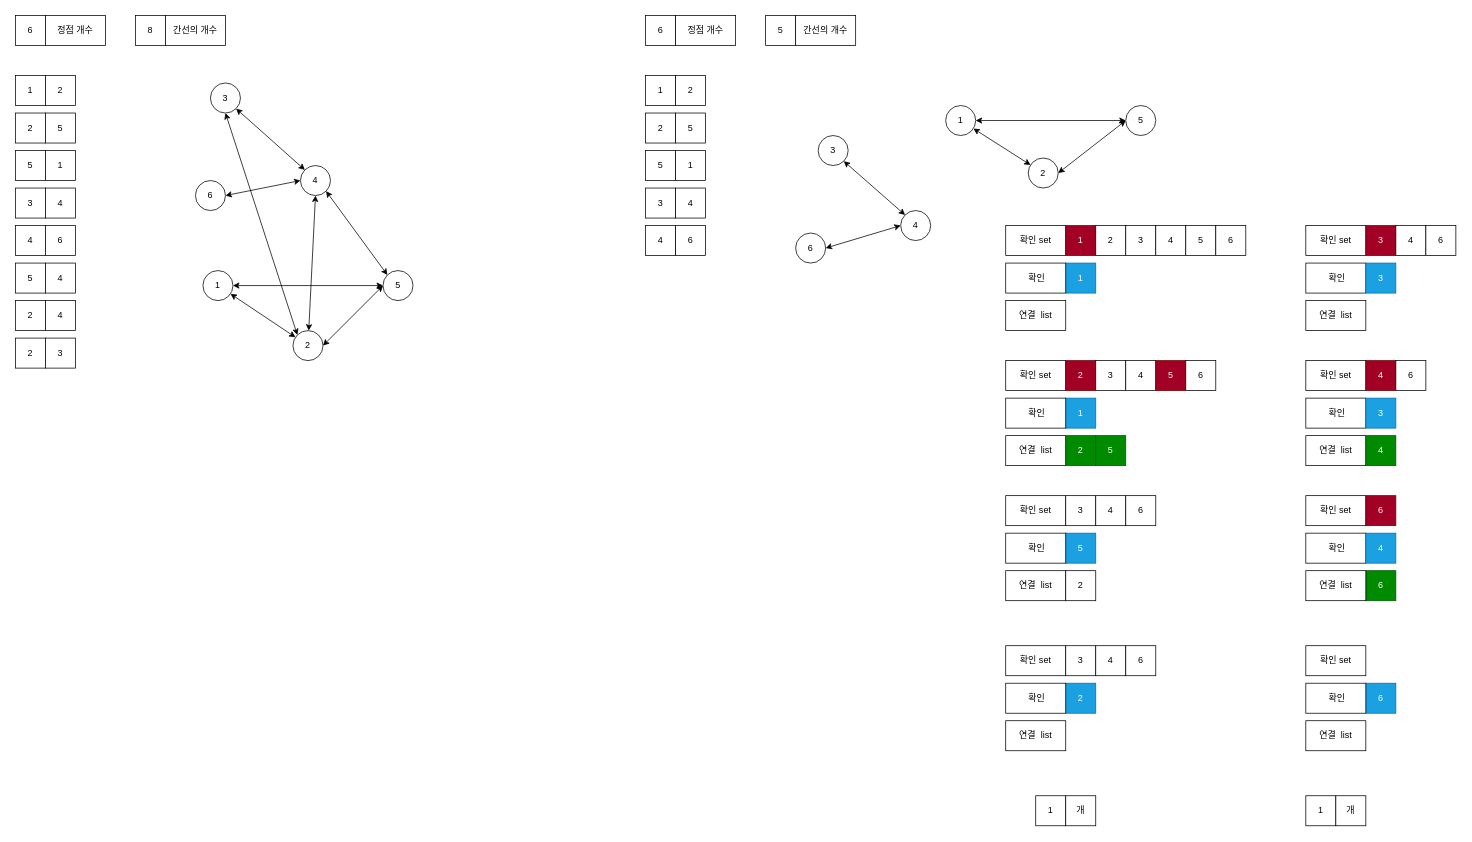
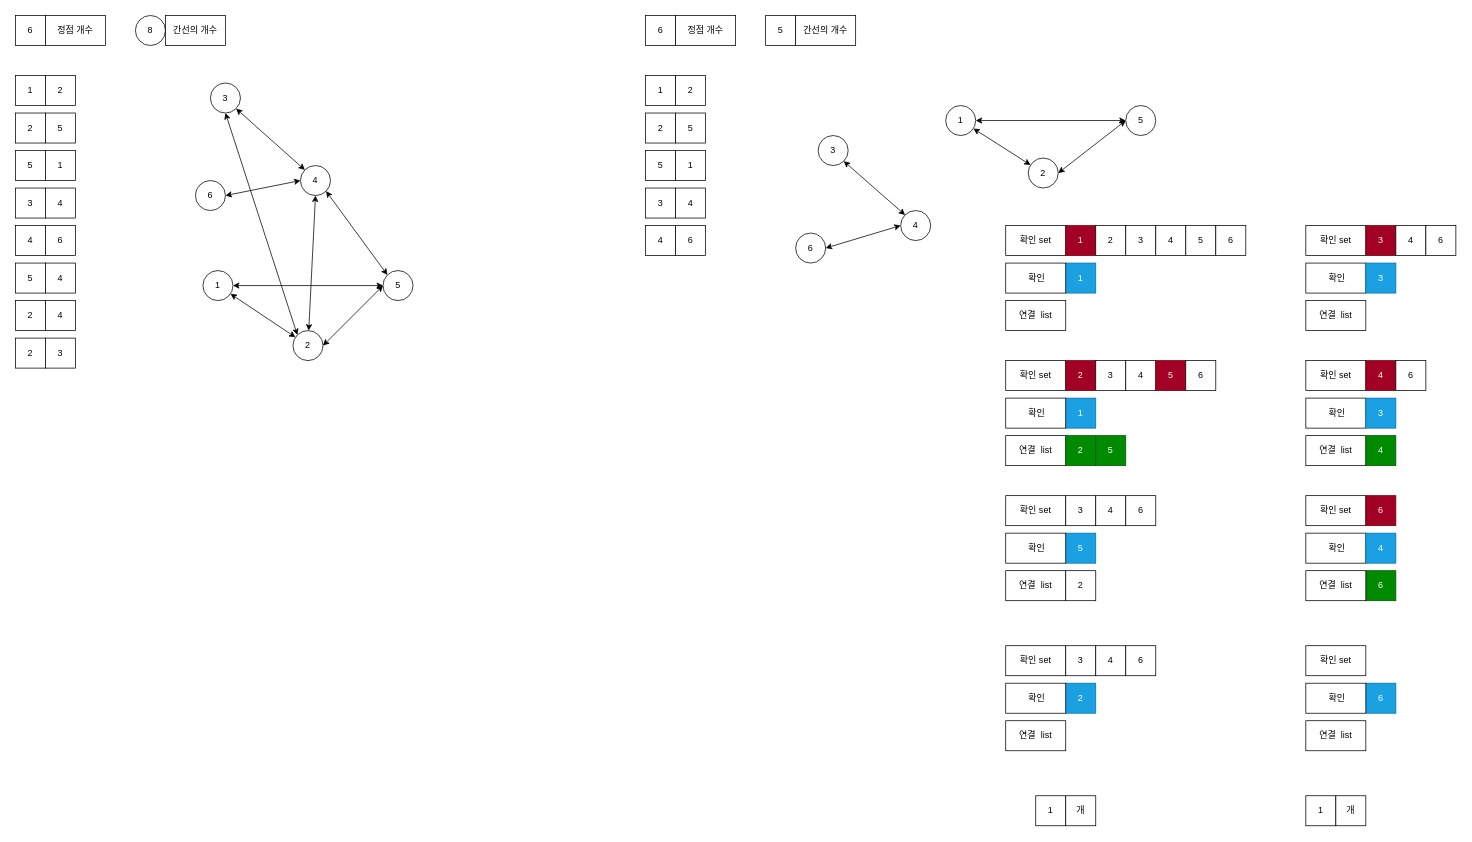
(150, 30) -> (150, 30)
